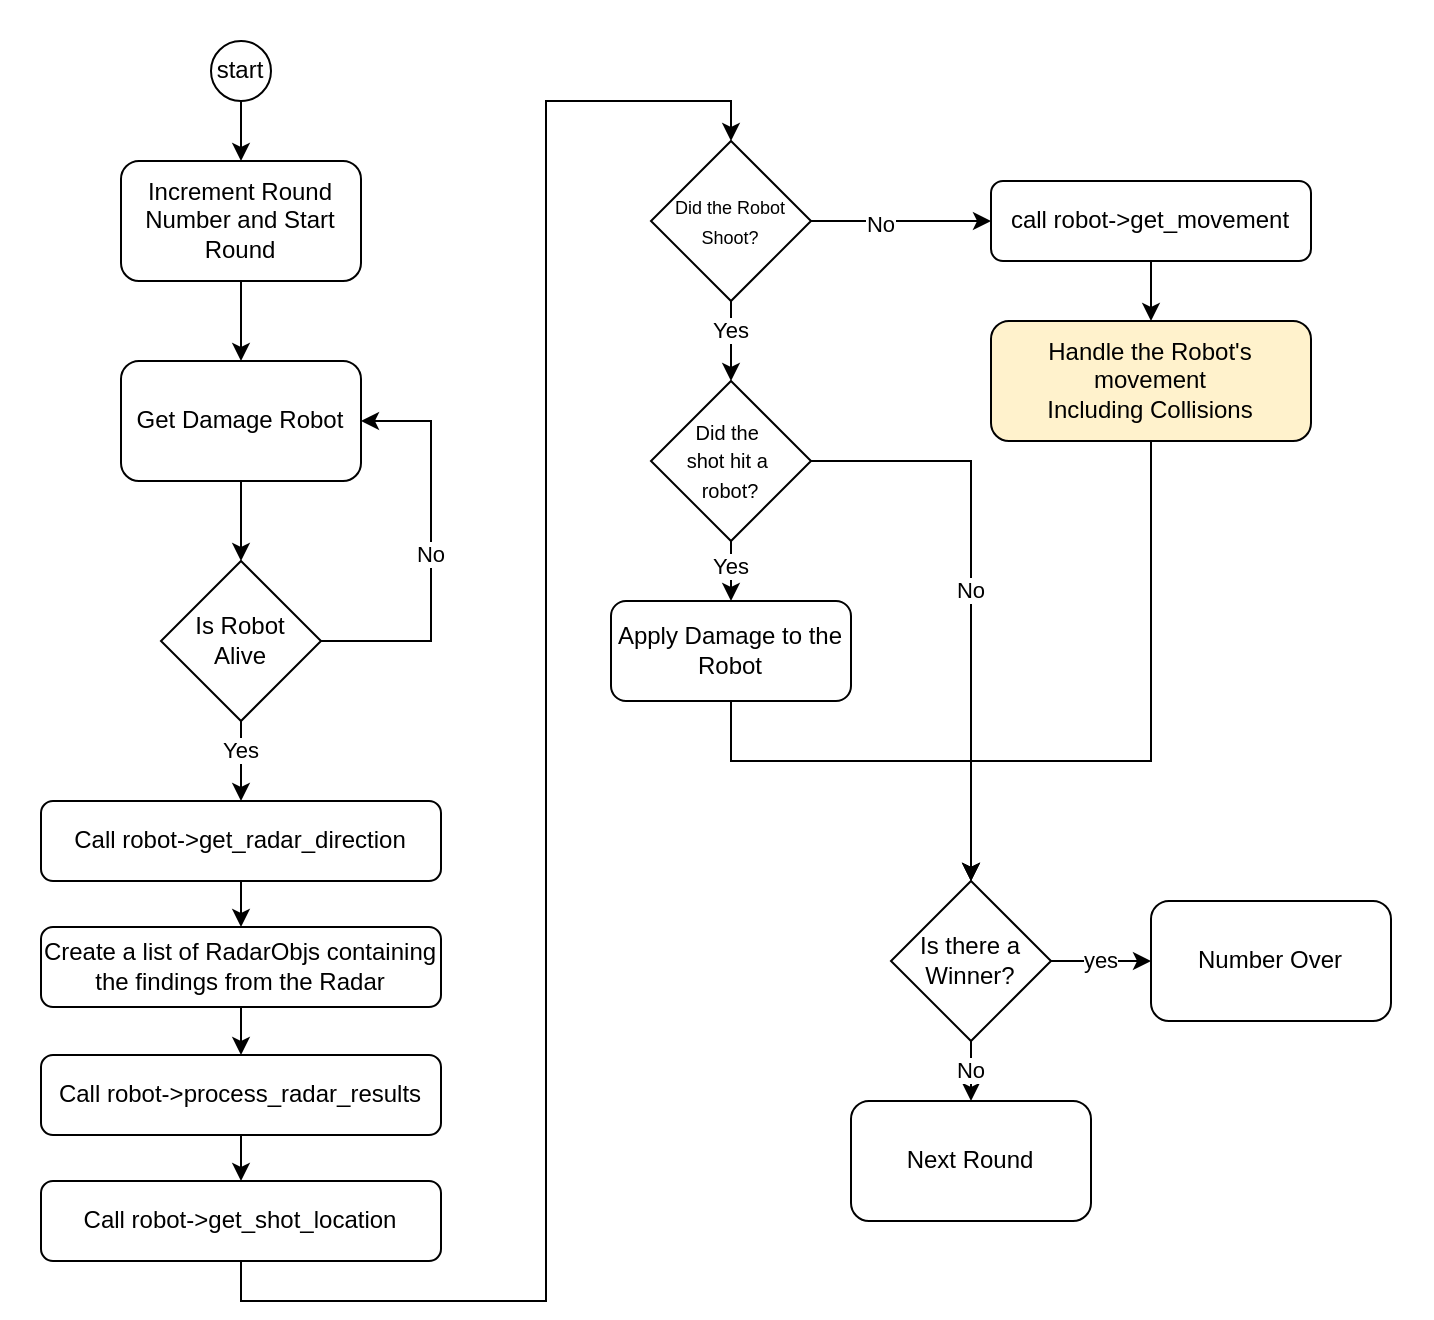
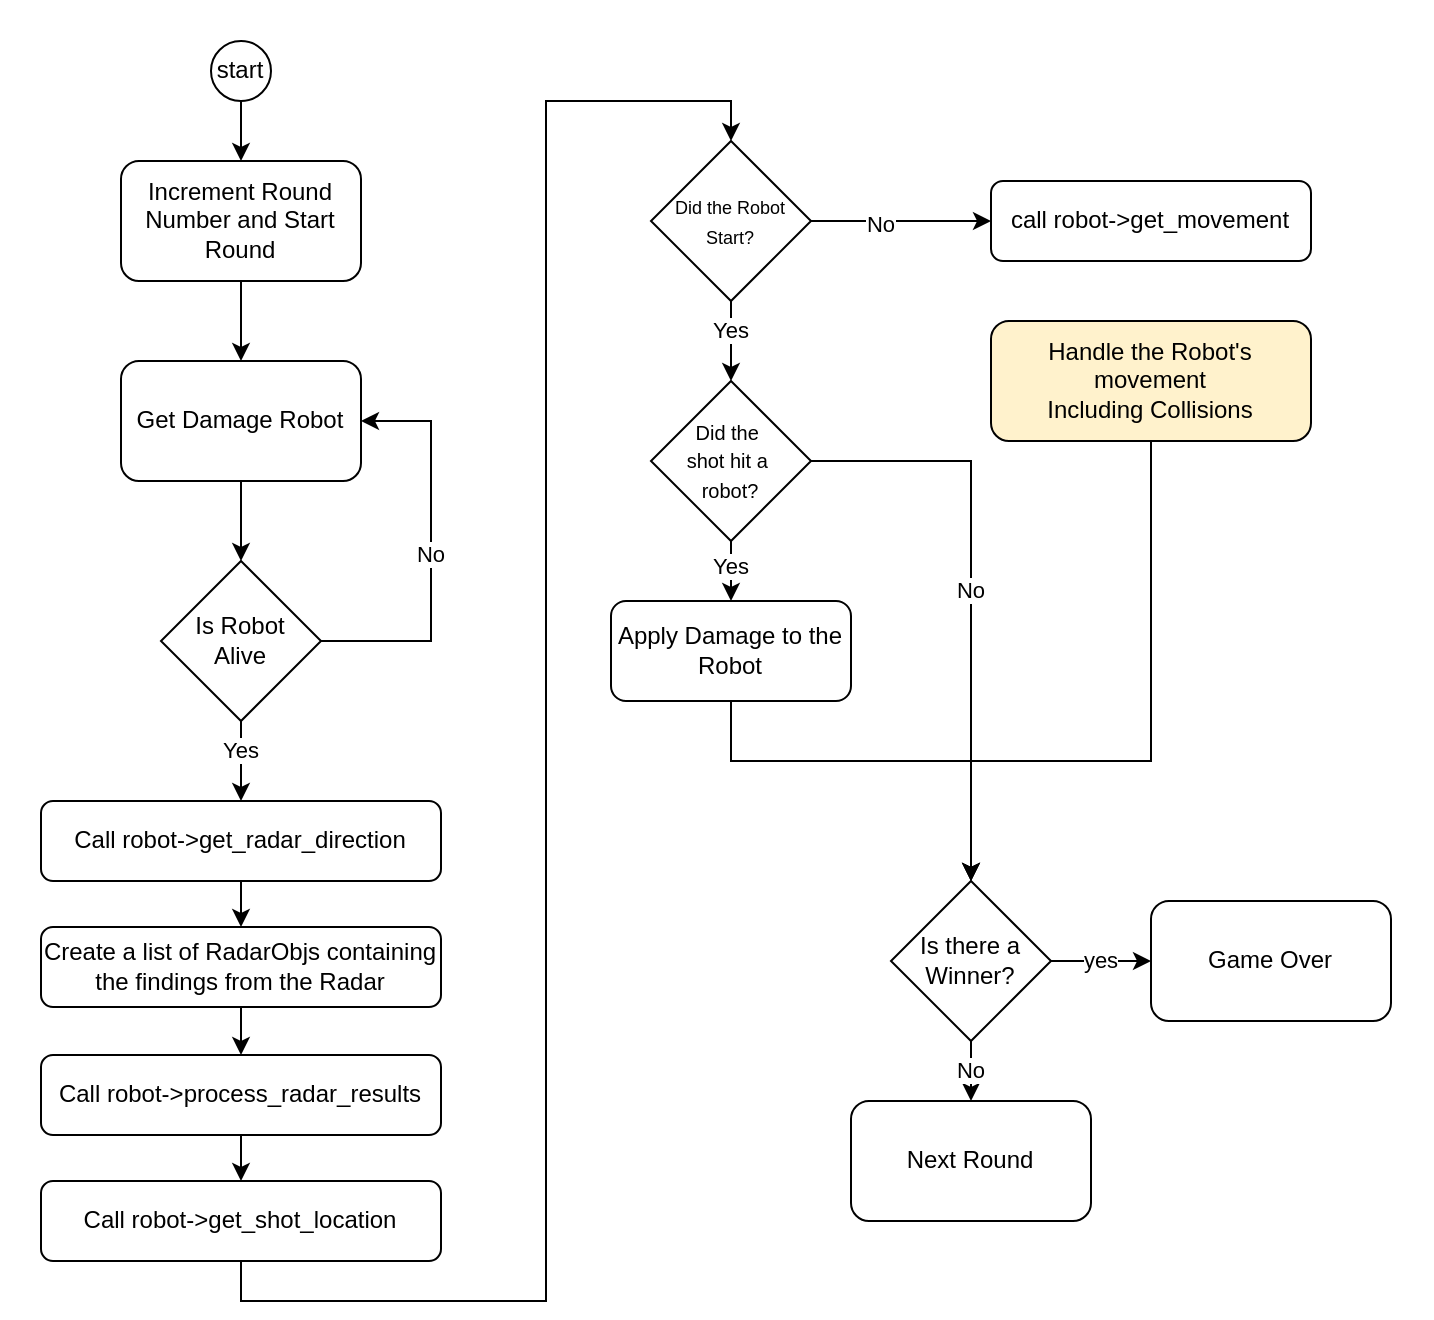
(731, 221) -> (731, 221)
(1151, 298) -> none
(1271, 961) -> (1271, 961)
